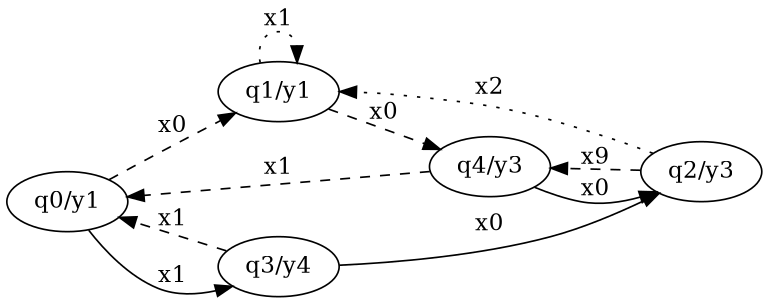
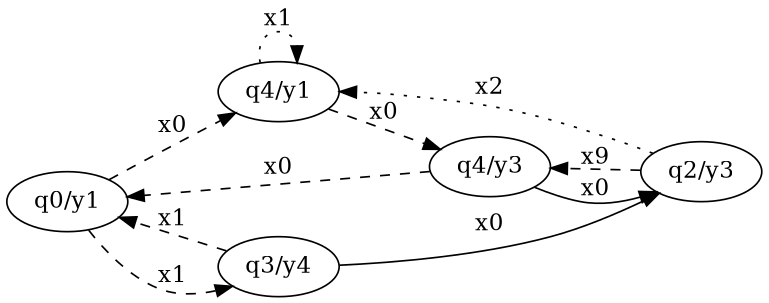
(279, 92) -> (279, 92)
(279, 168) -> (279, 168)
(144, 281) -> (144, 281)
